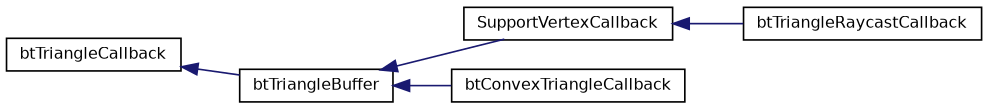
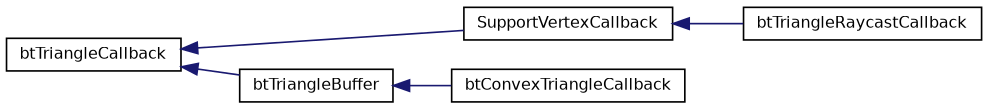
(451, 53) -> (331, 39)
